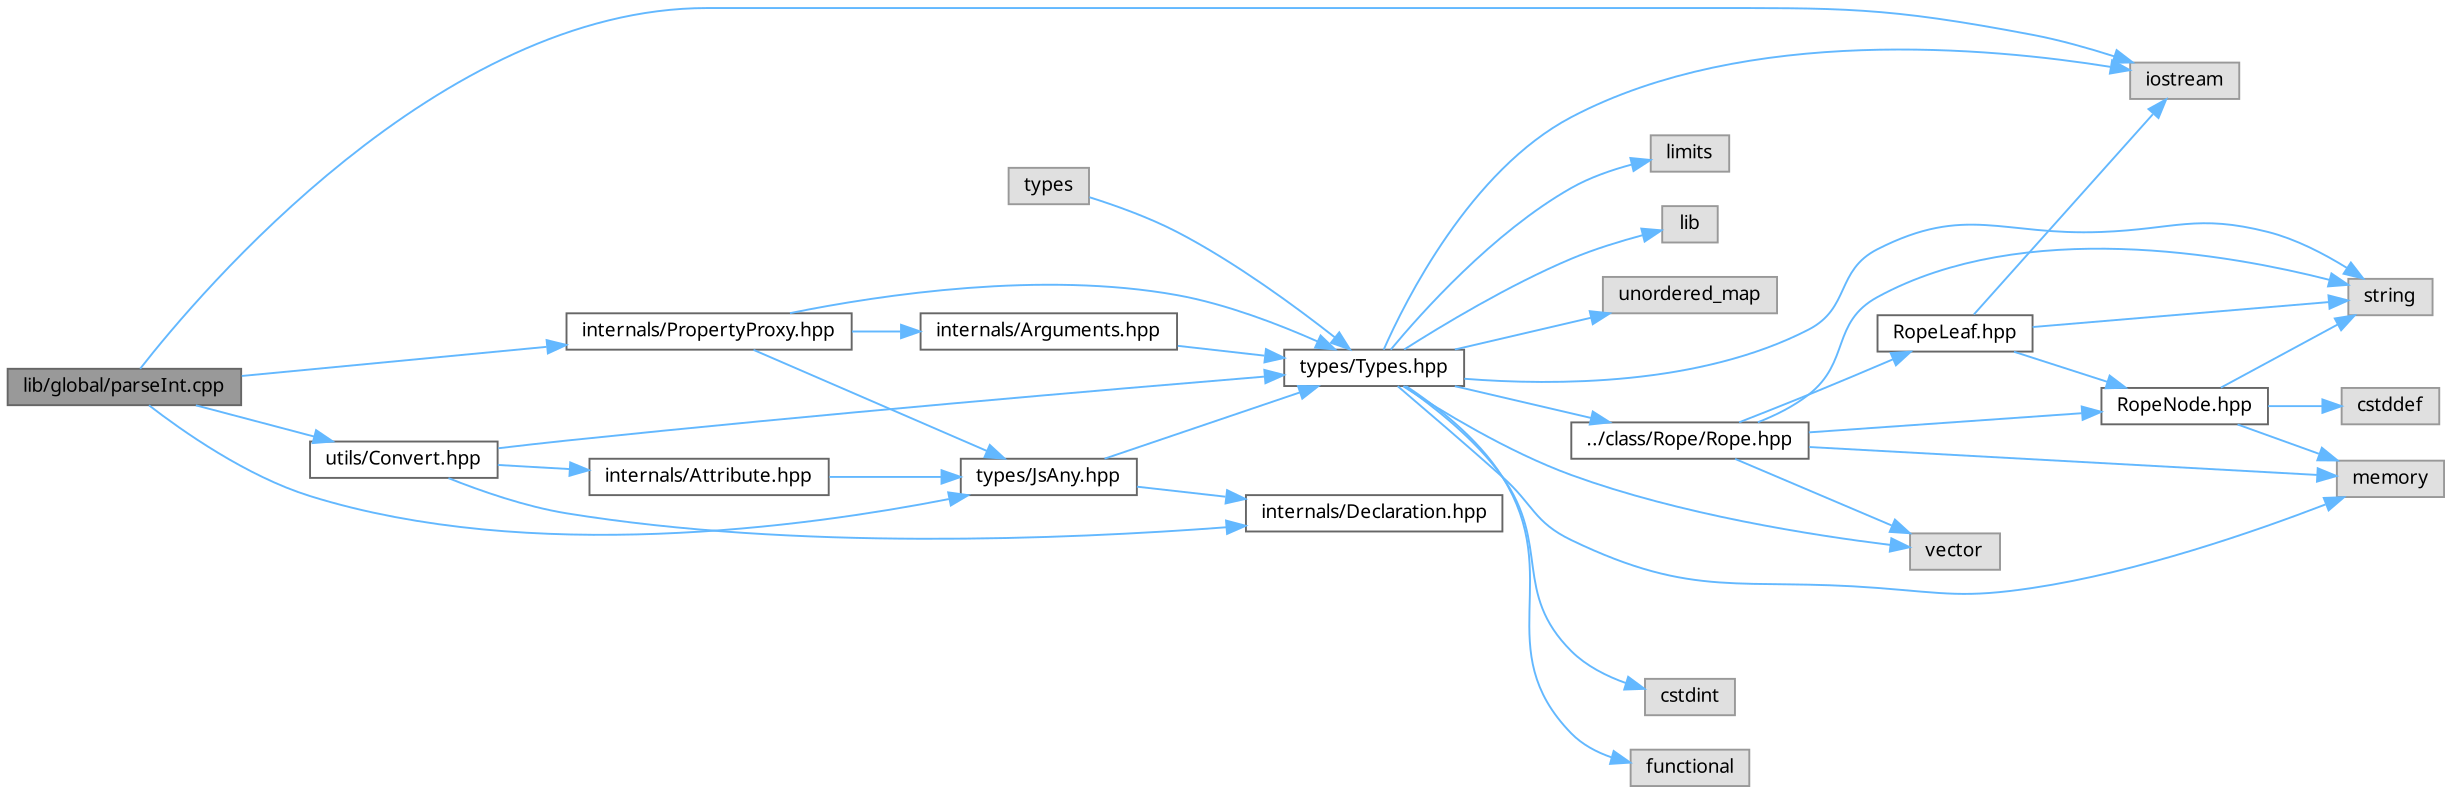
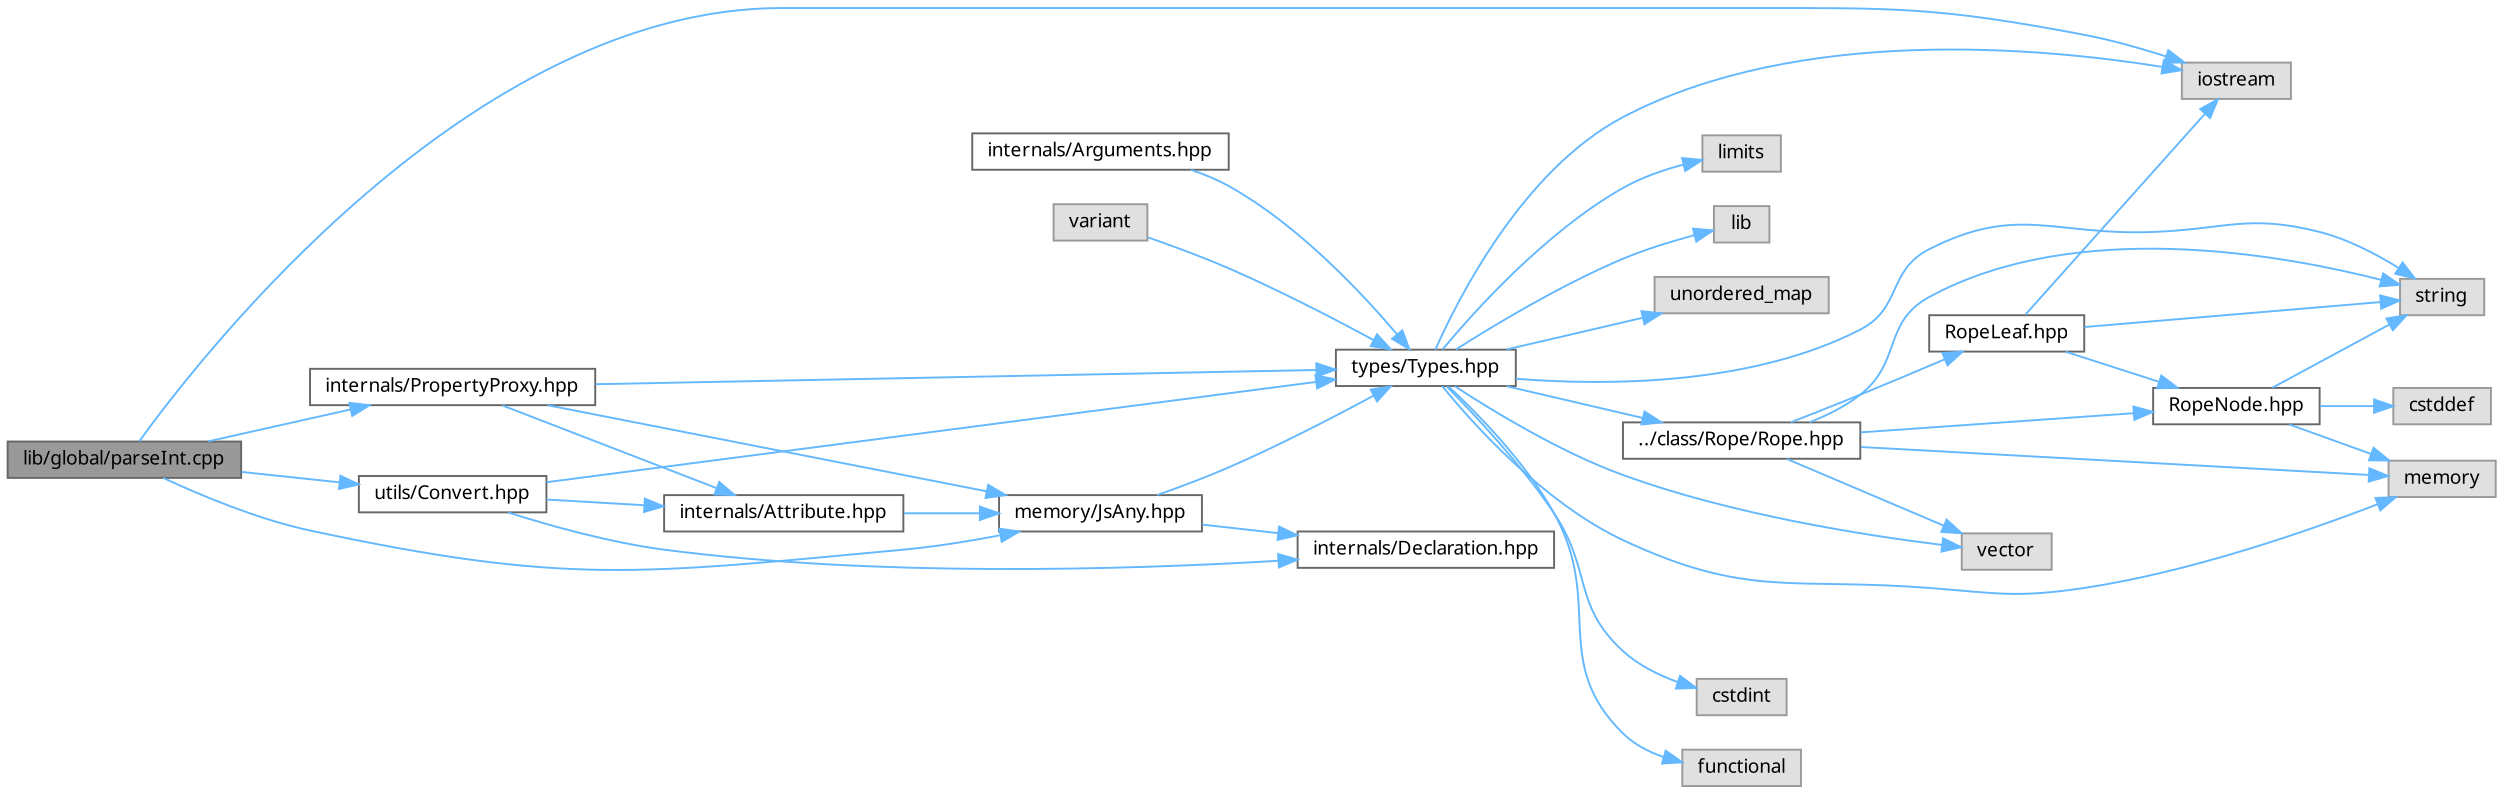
(1049, 186) -> (1100, 222)
(876, 331) -> (609, 447)
(1049, 477) -> (1100, 513)
